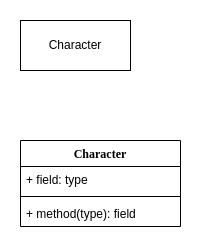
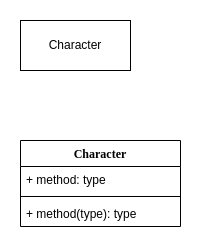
(62, 181) -> (69, 181)
(89, 215) -> (89, 215)
